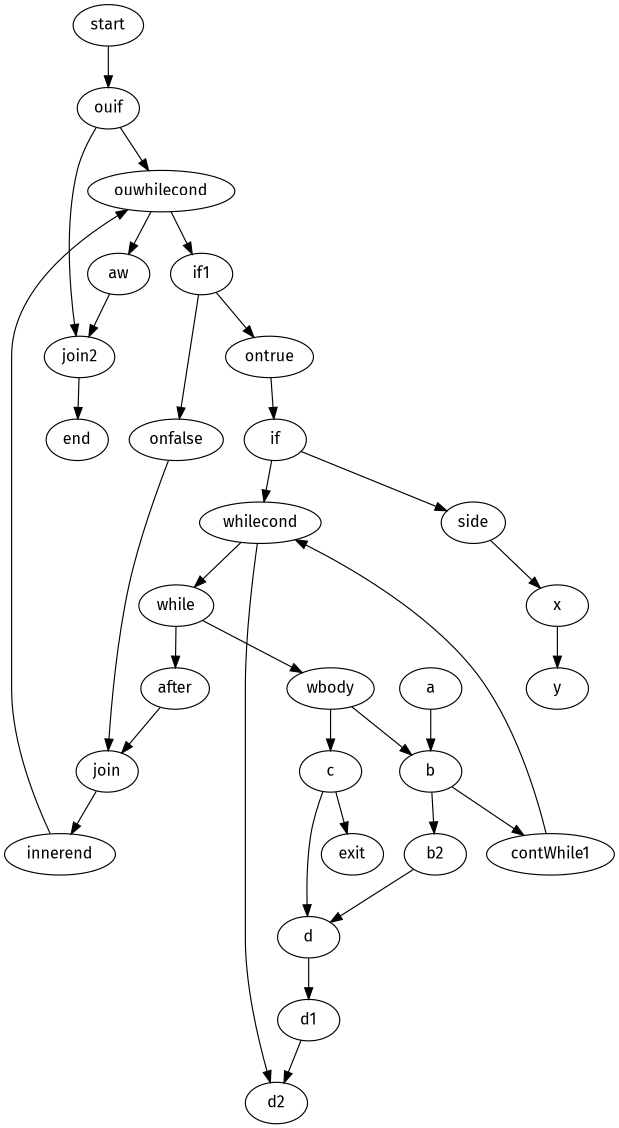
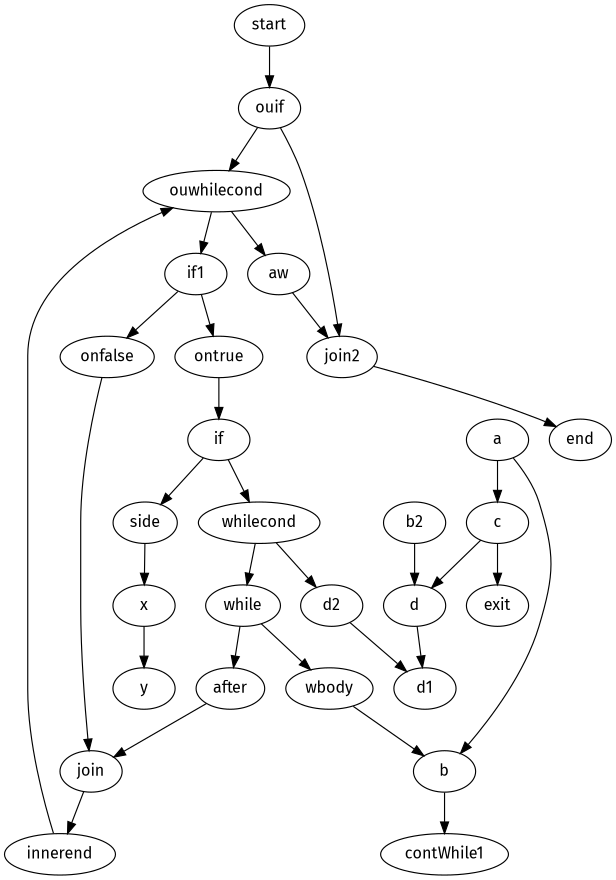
(464, 658) -> none
(331, 724) -> (498, 476)
(433, 807) -> none
(295, 1056) -> (374, 643)
